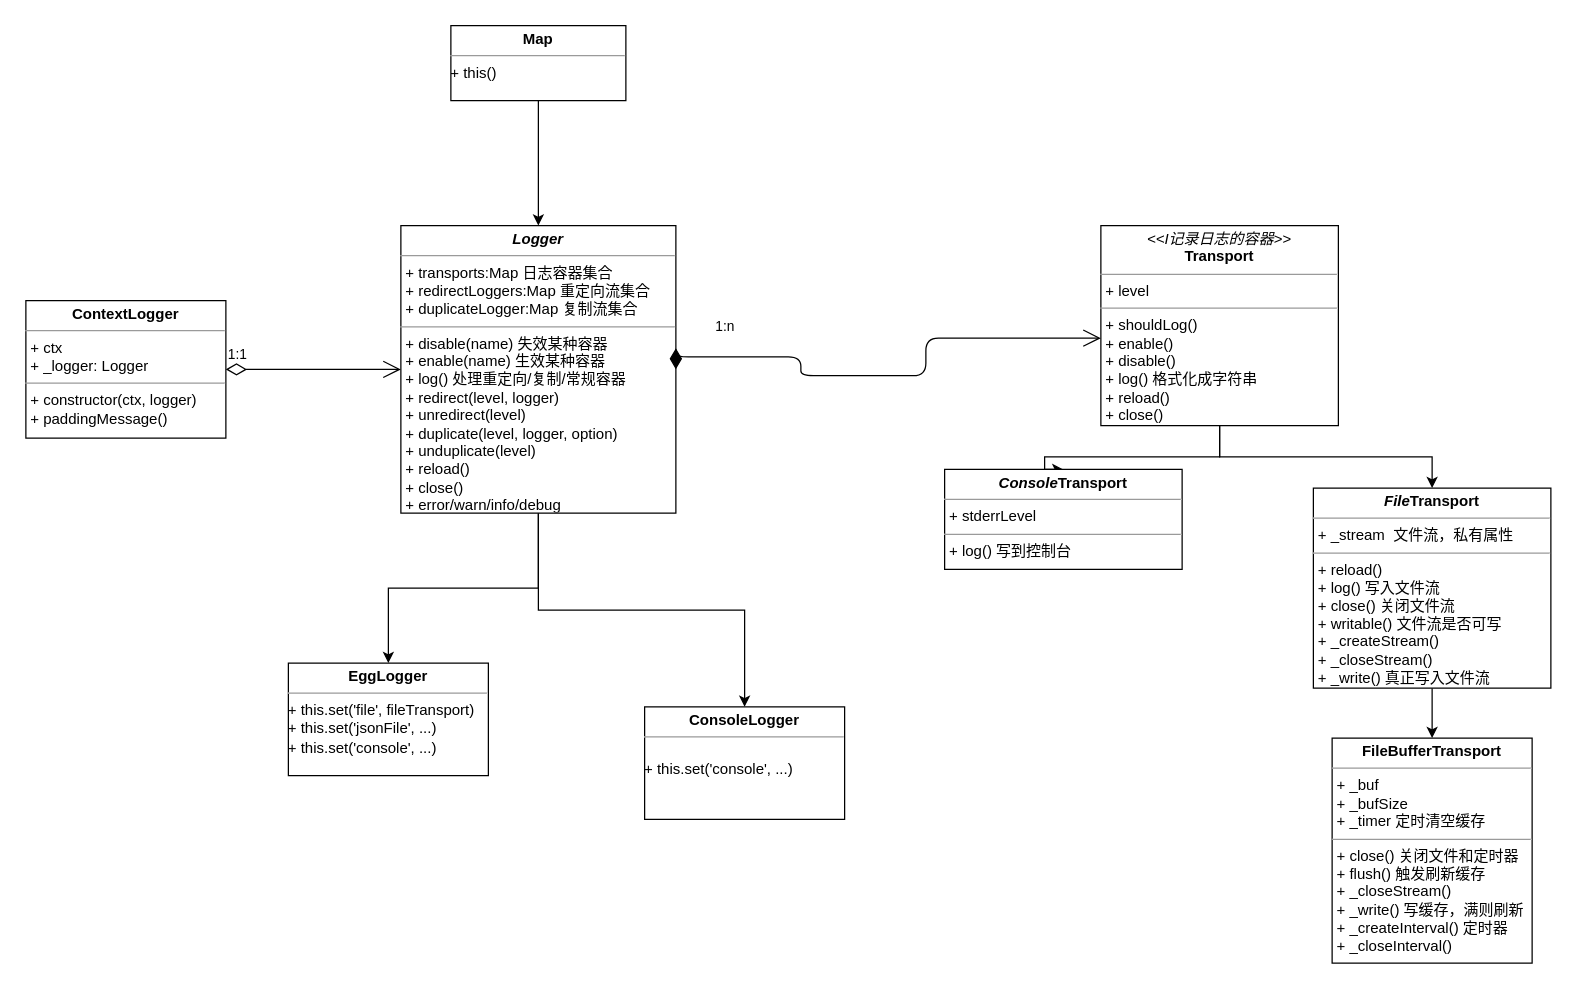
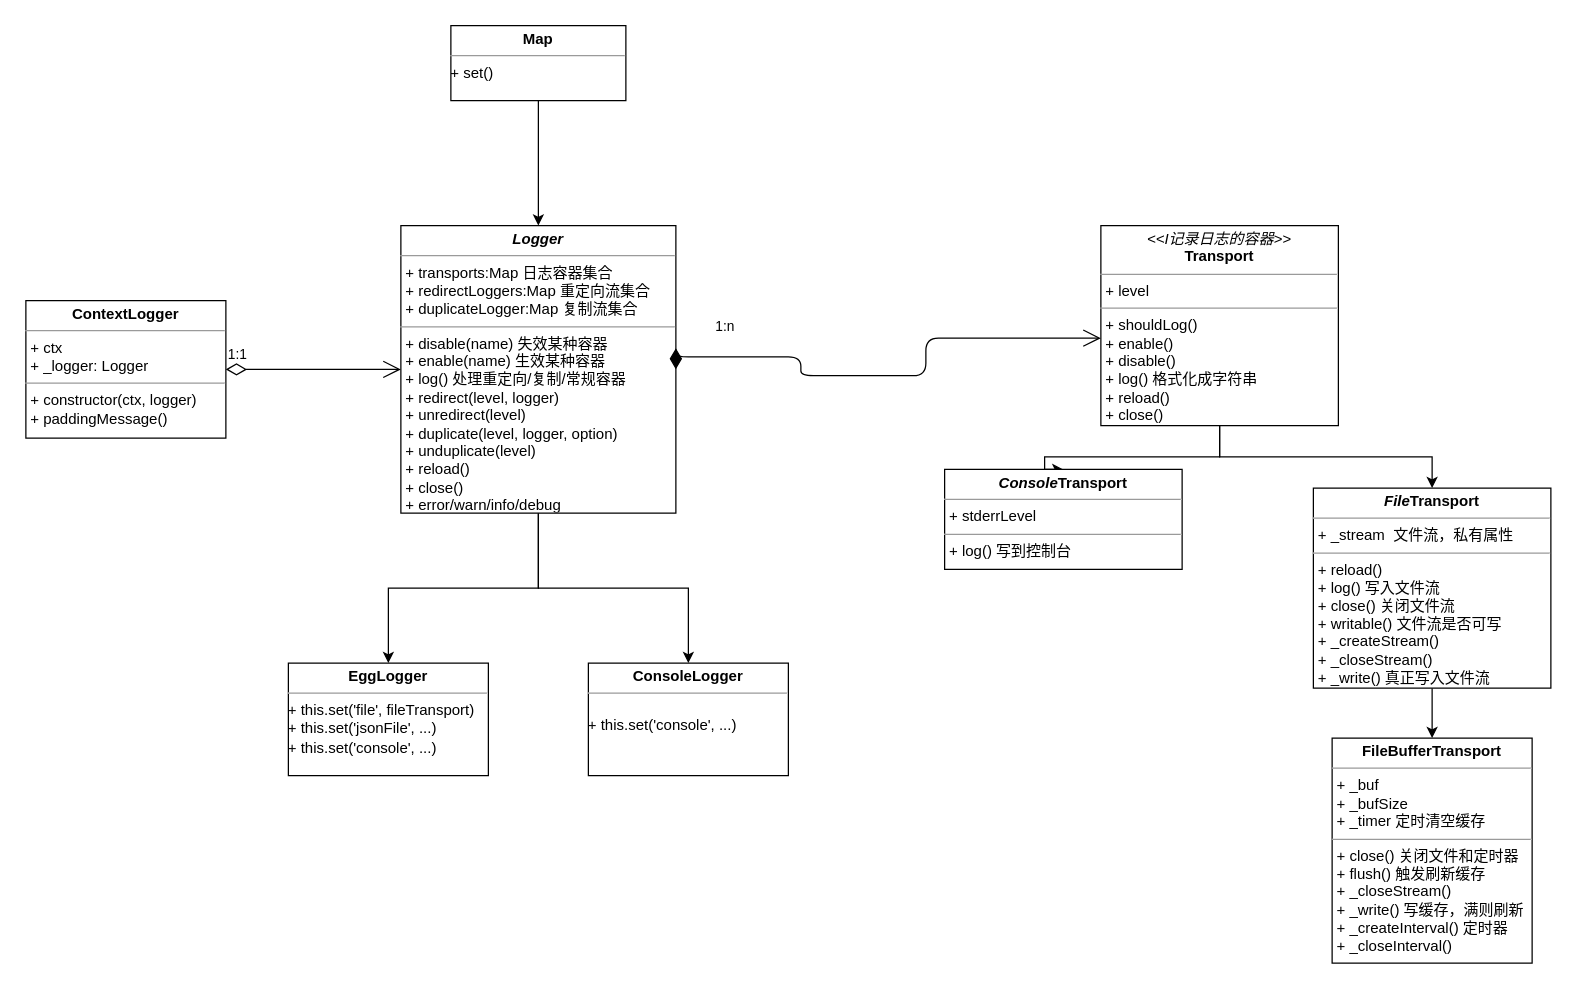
(480, 44) -> (478, 44)
(744, 763) -> (688, 719)
